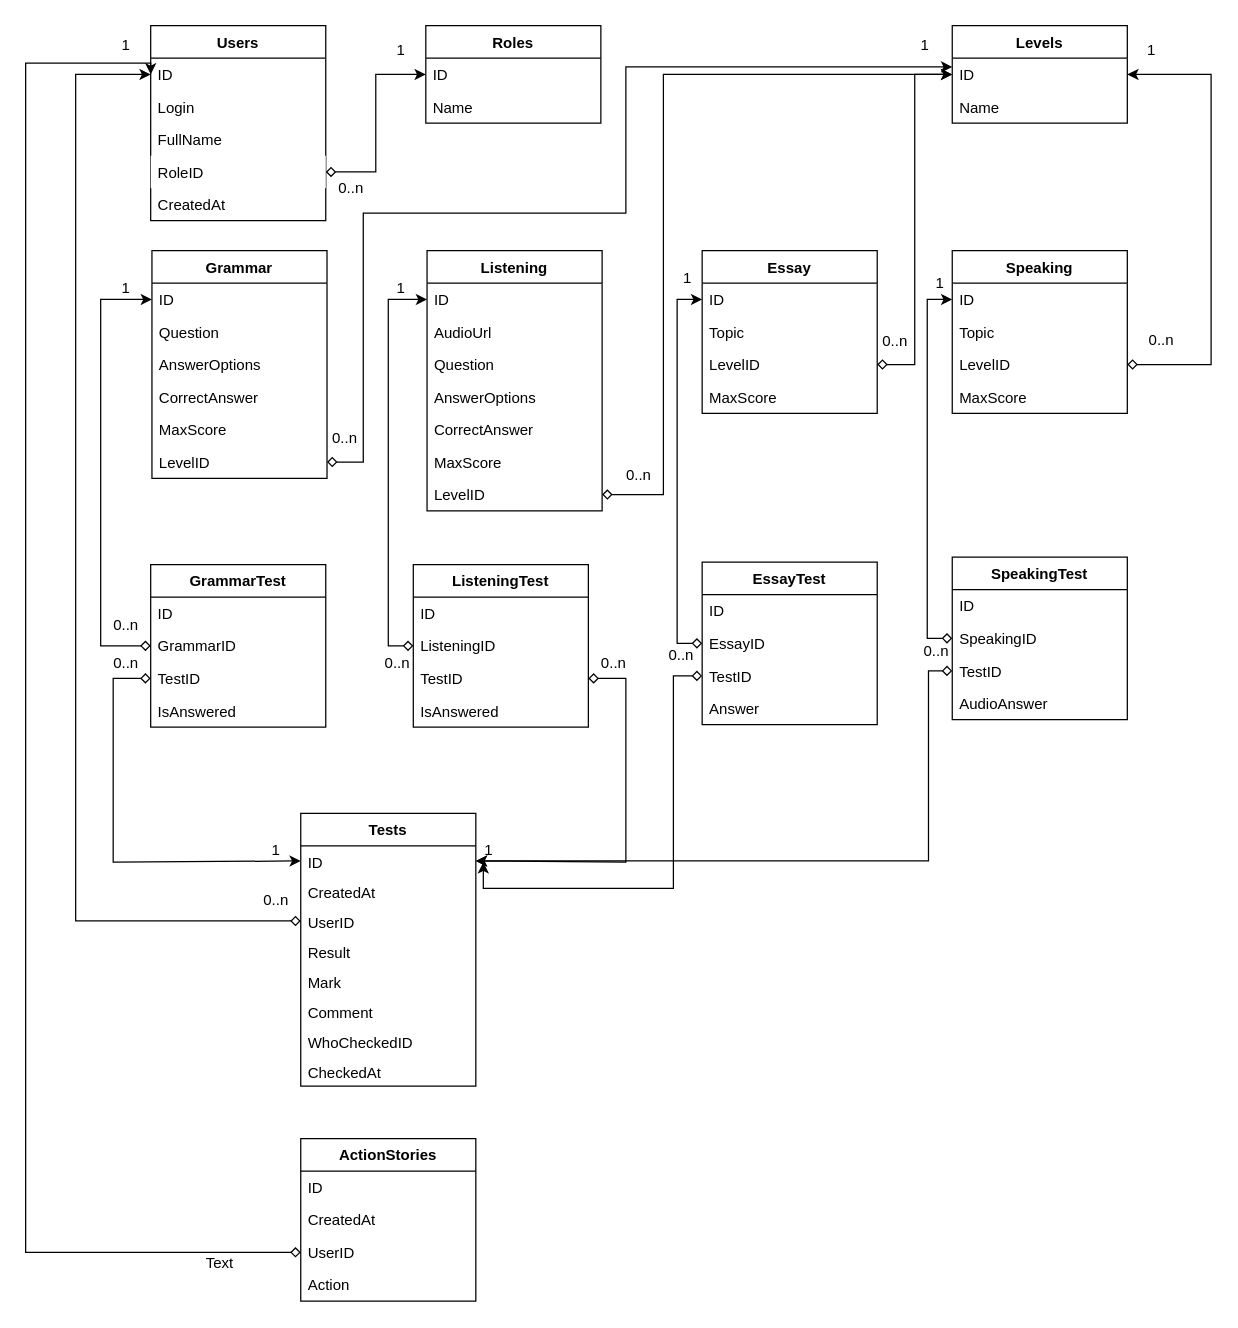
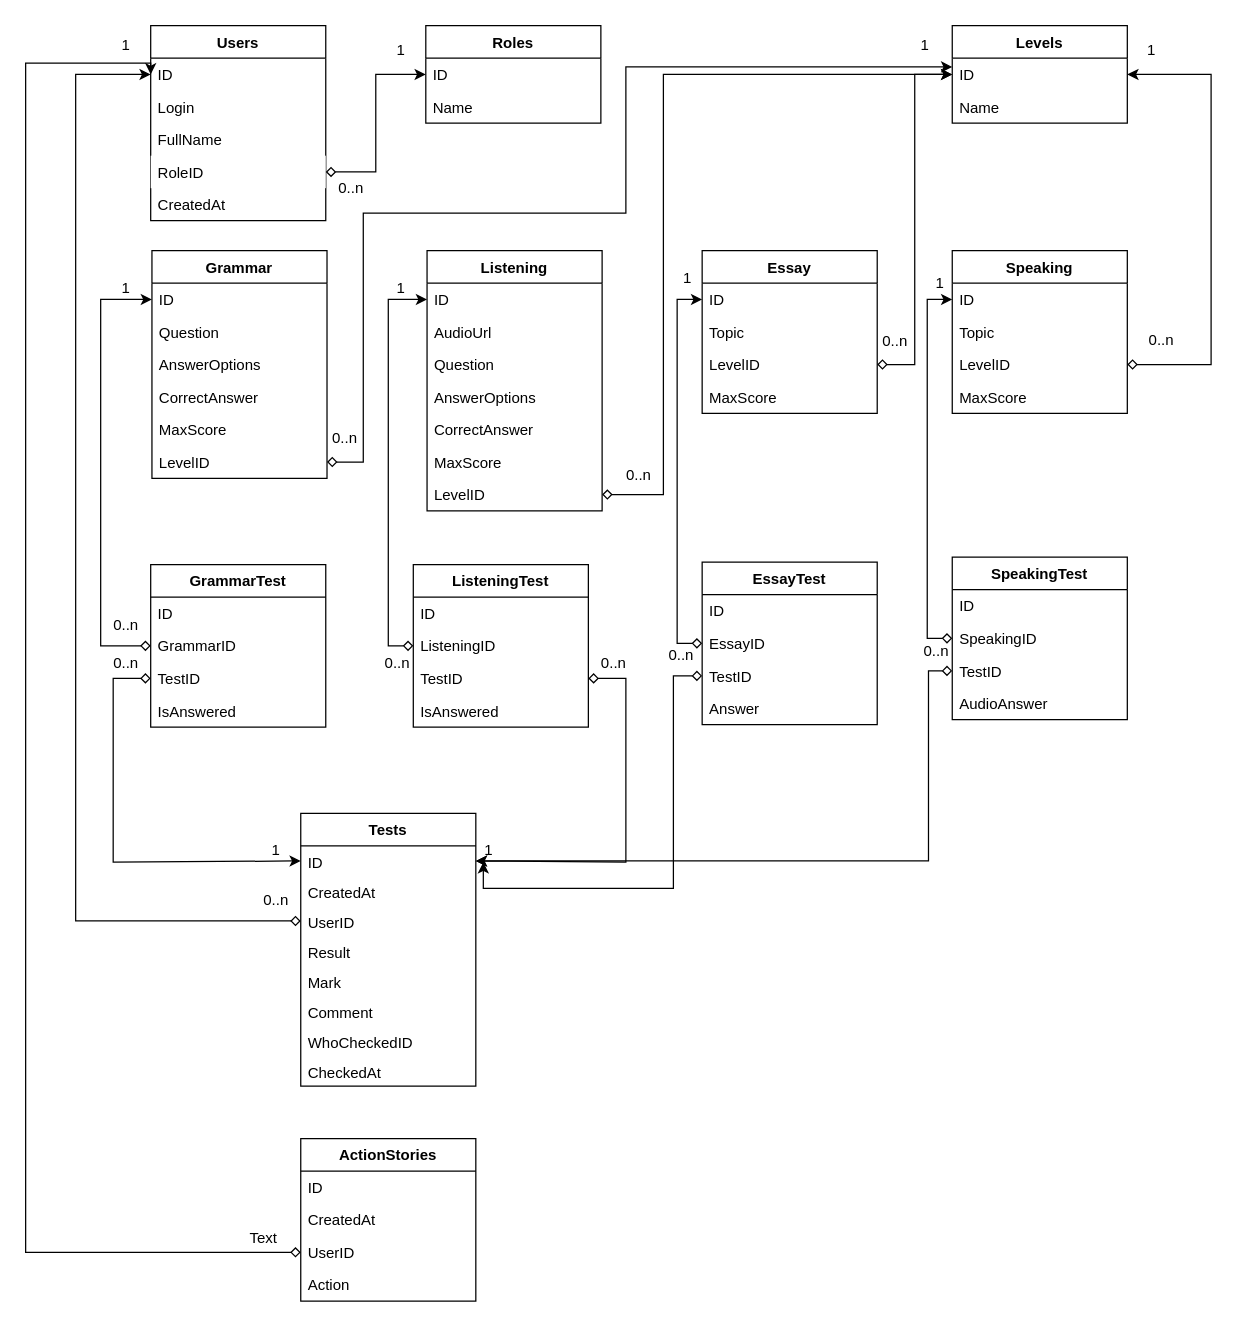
(219, 1263) -> (263, 1238)
